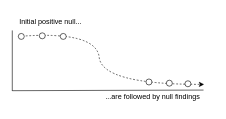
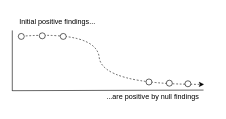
(57, 21) -> (58, 21)
(153, 97) -> (153, 97)
